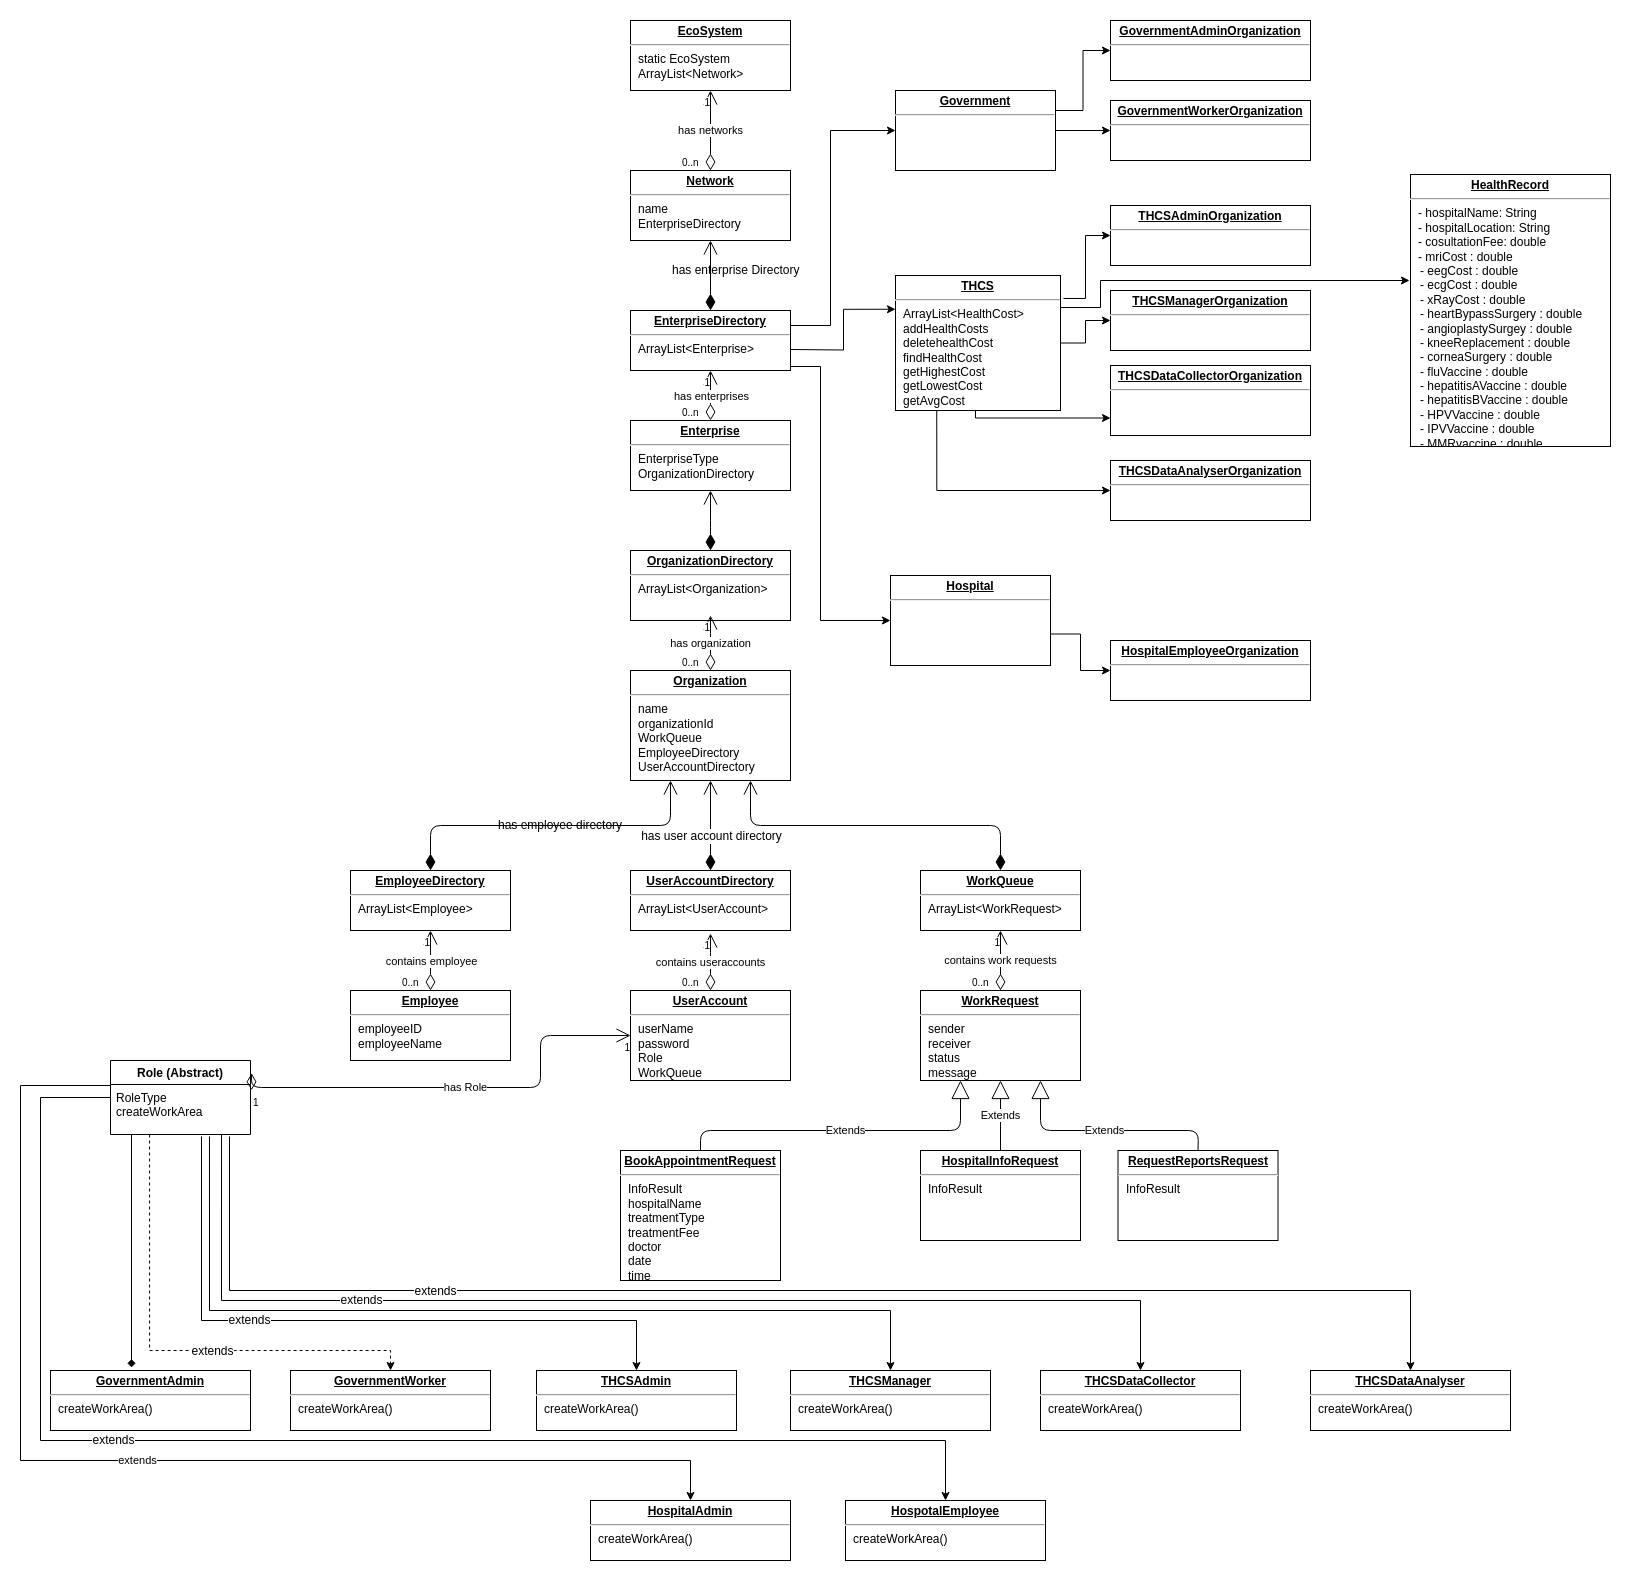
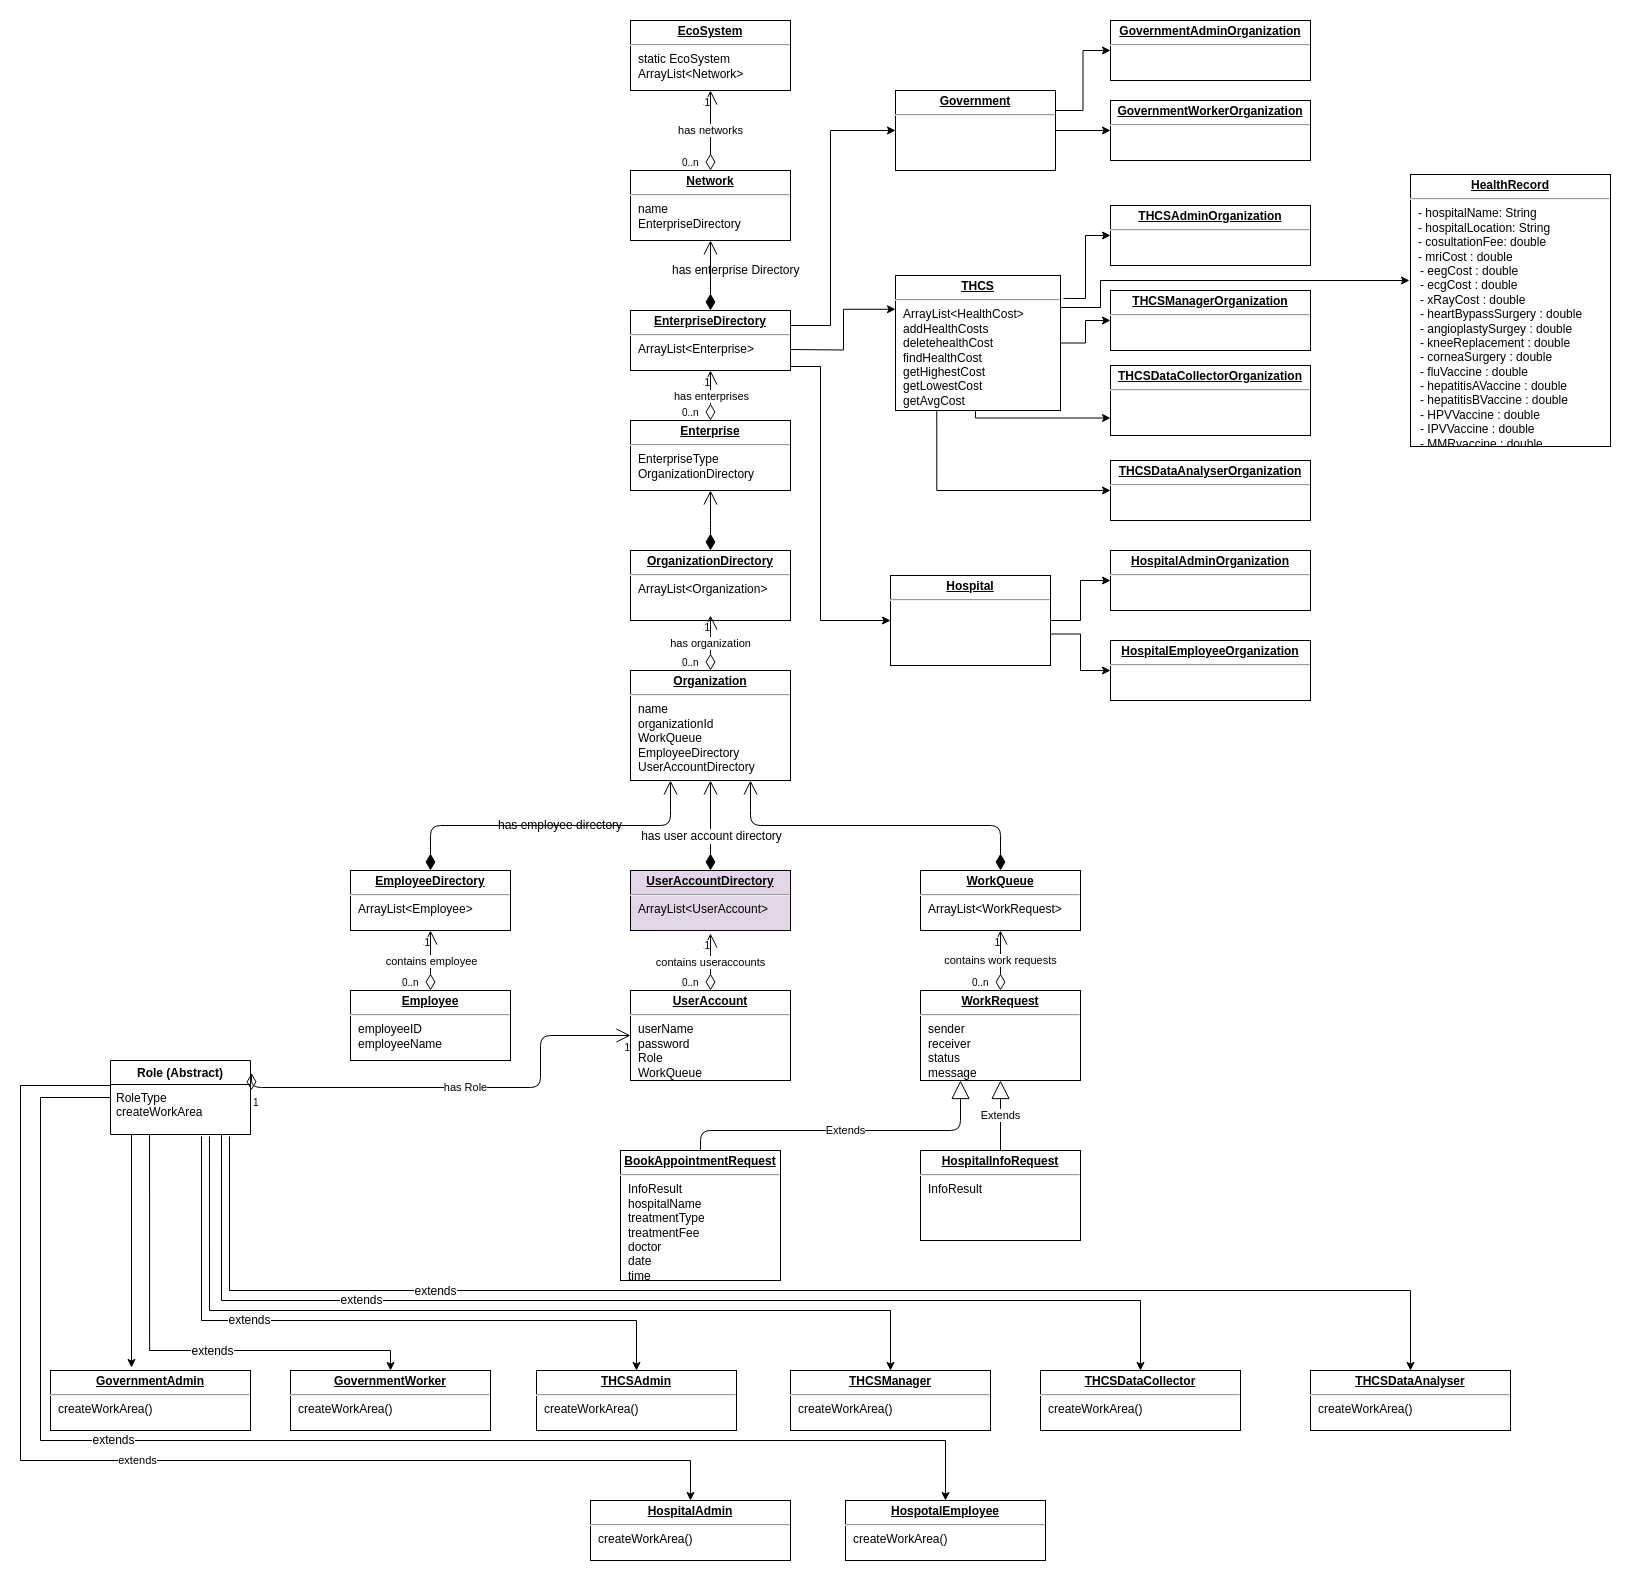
none -> (1211, 581)
none -> (1081, 605)
(711, 901) -> (711, 901)
(1115, 1131) -> none
(1198, 1196) -> none
(150, 1264) -> (150, 1264)
(132, 1358) -> (132, 1359)
